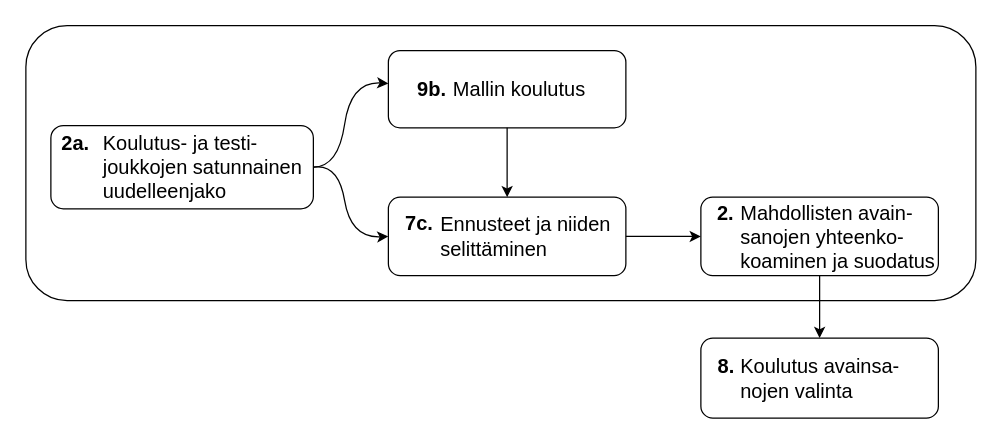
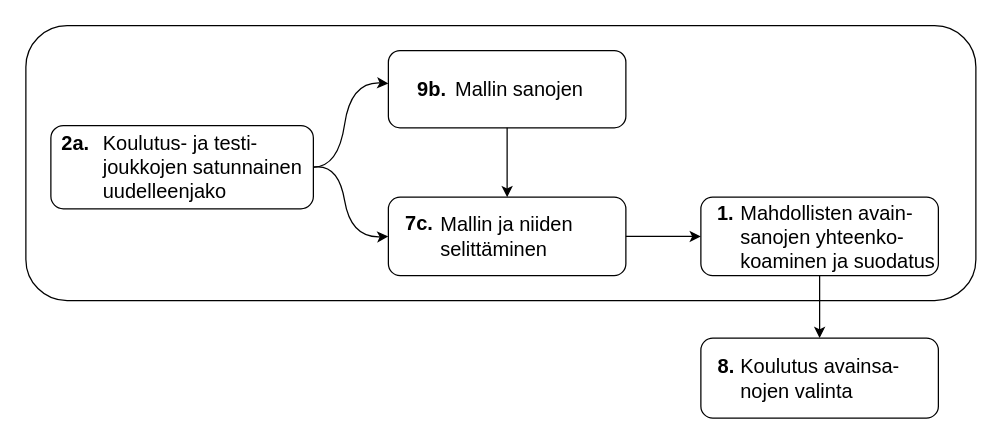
(519, 89) -> (519, 89)
(726, 213) -> (726, 213)
(531, 237) -> (531, 237)
